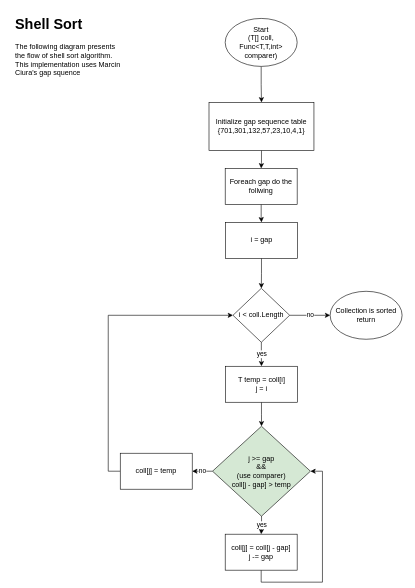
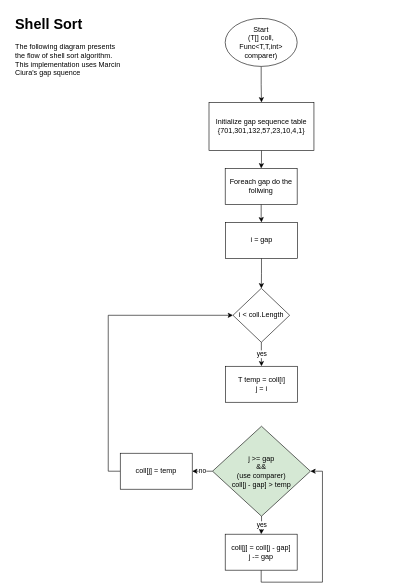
(310, 315) -> none
(366, 315) -> none
(262, 412) -> none
